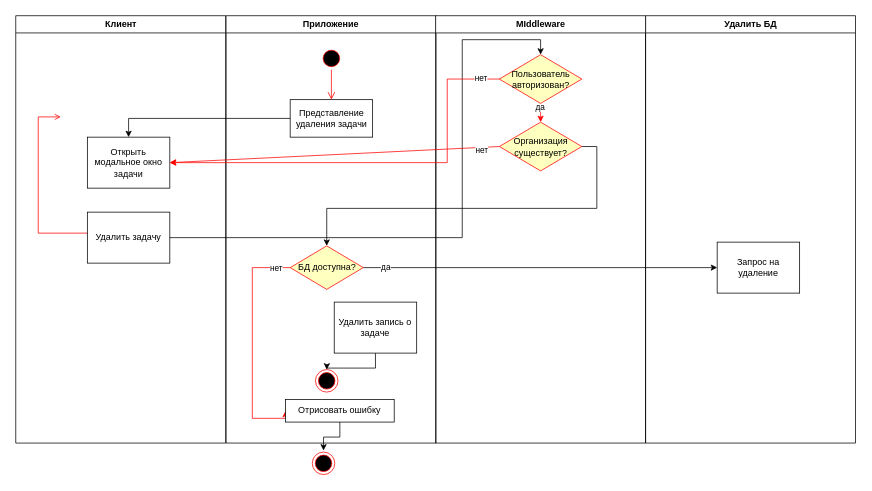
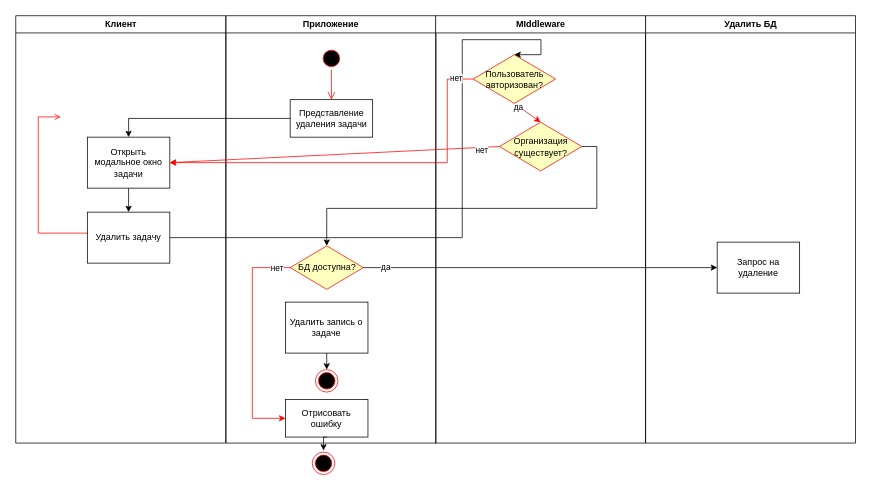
(541, 79) -> (515, 79)
none -> (129, 197)
(376, 327) -> (327, 327)
(340, 411) -> (327, 418)
